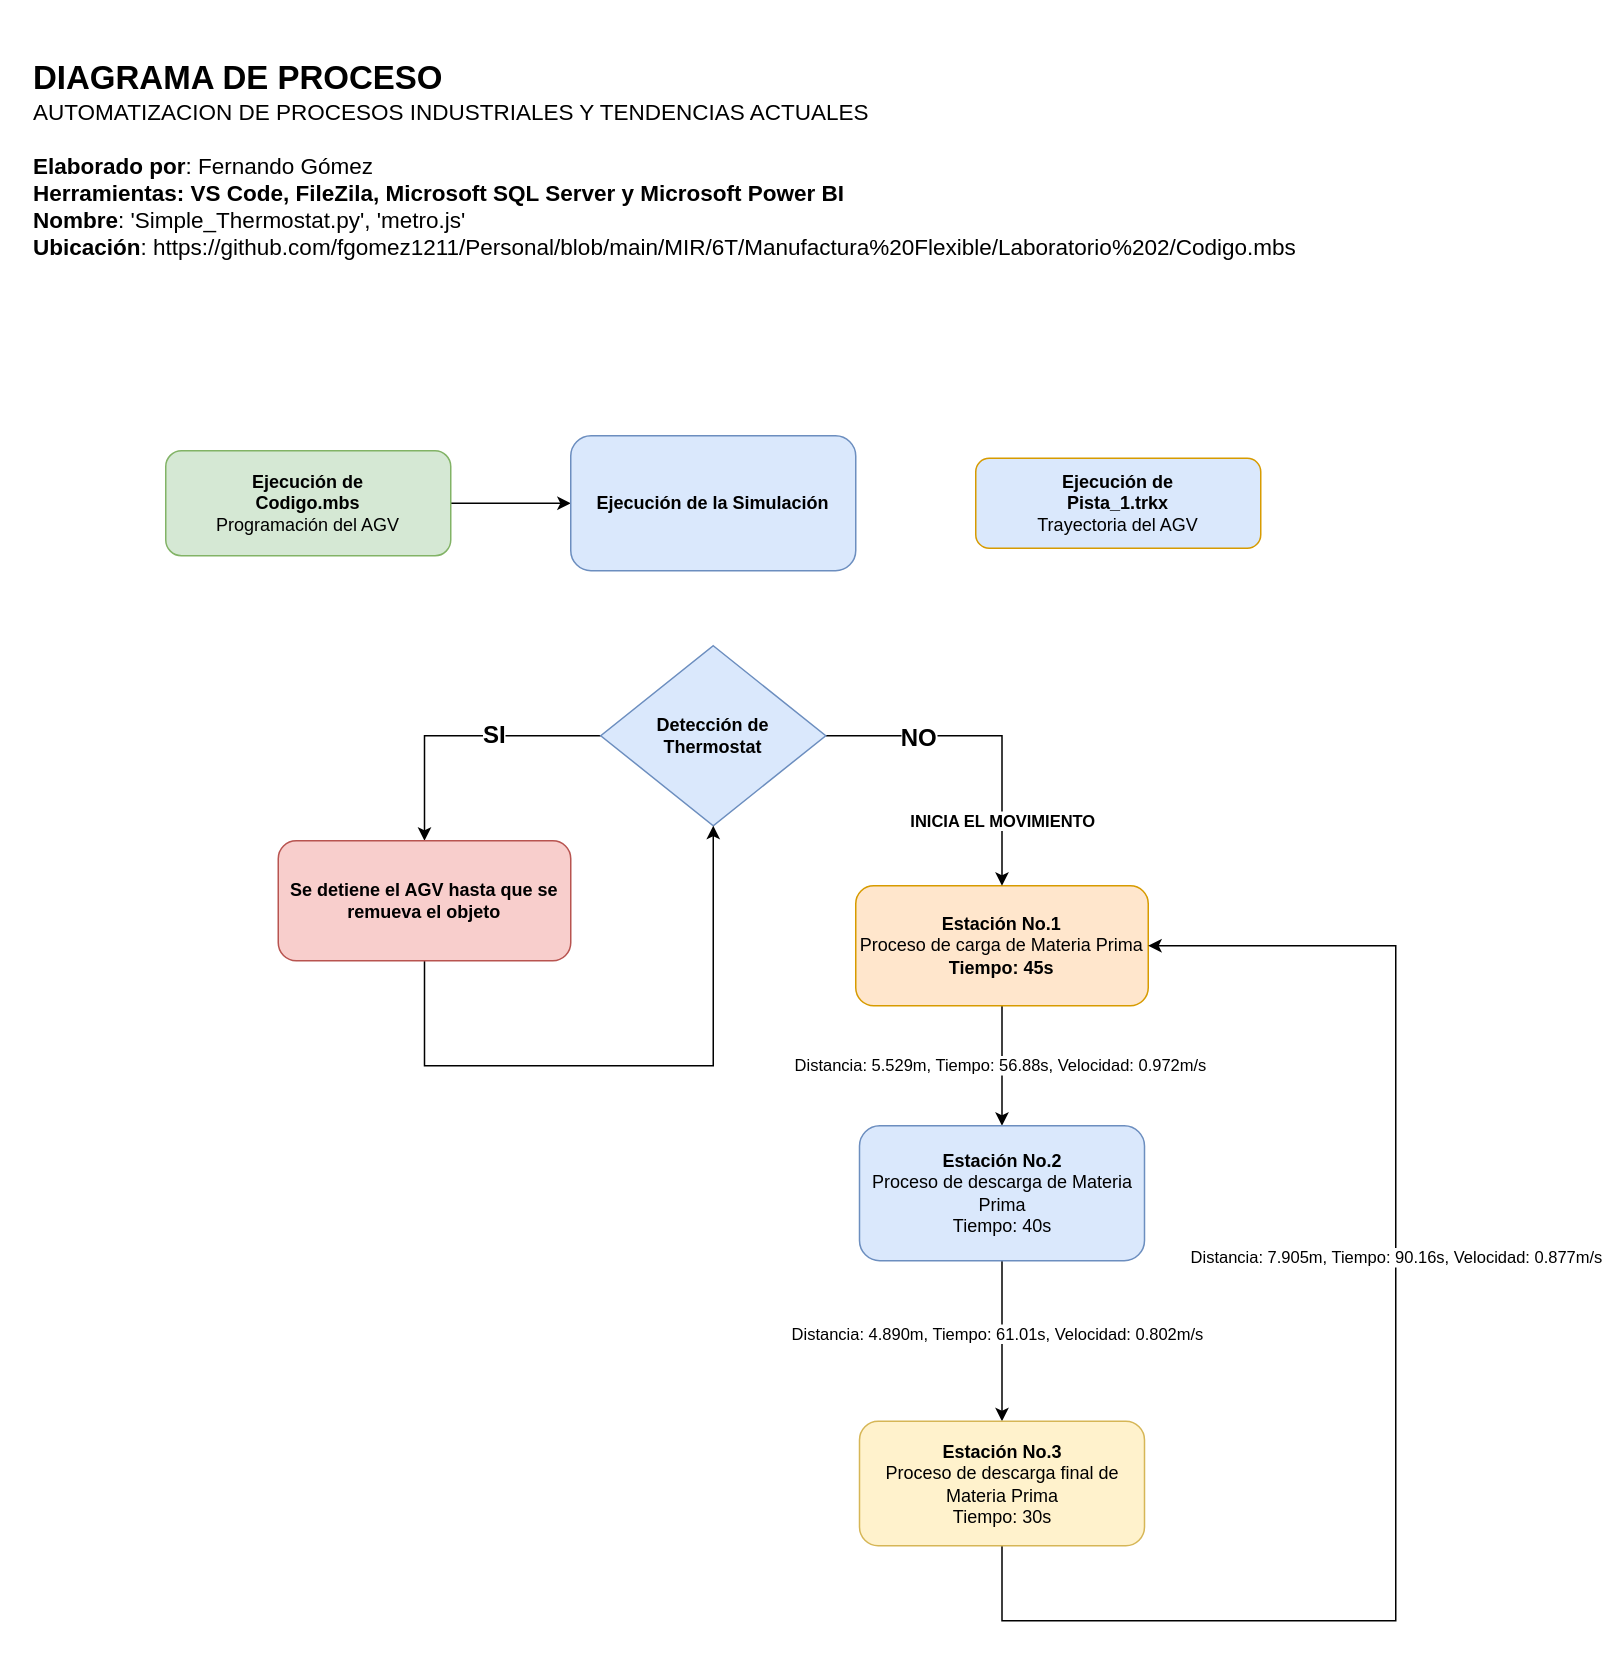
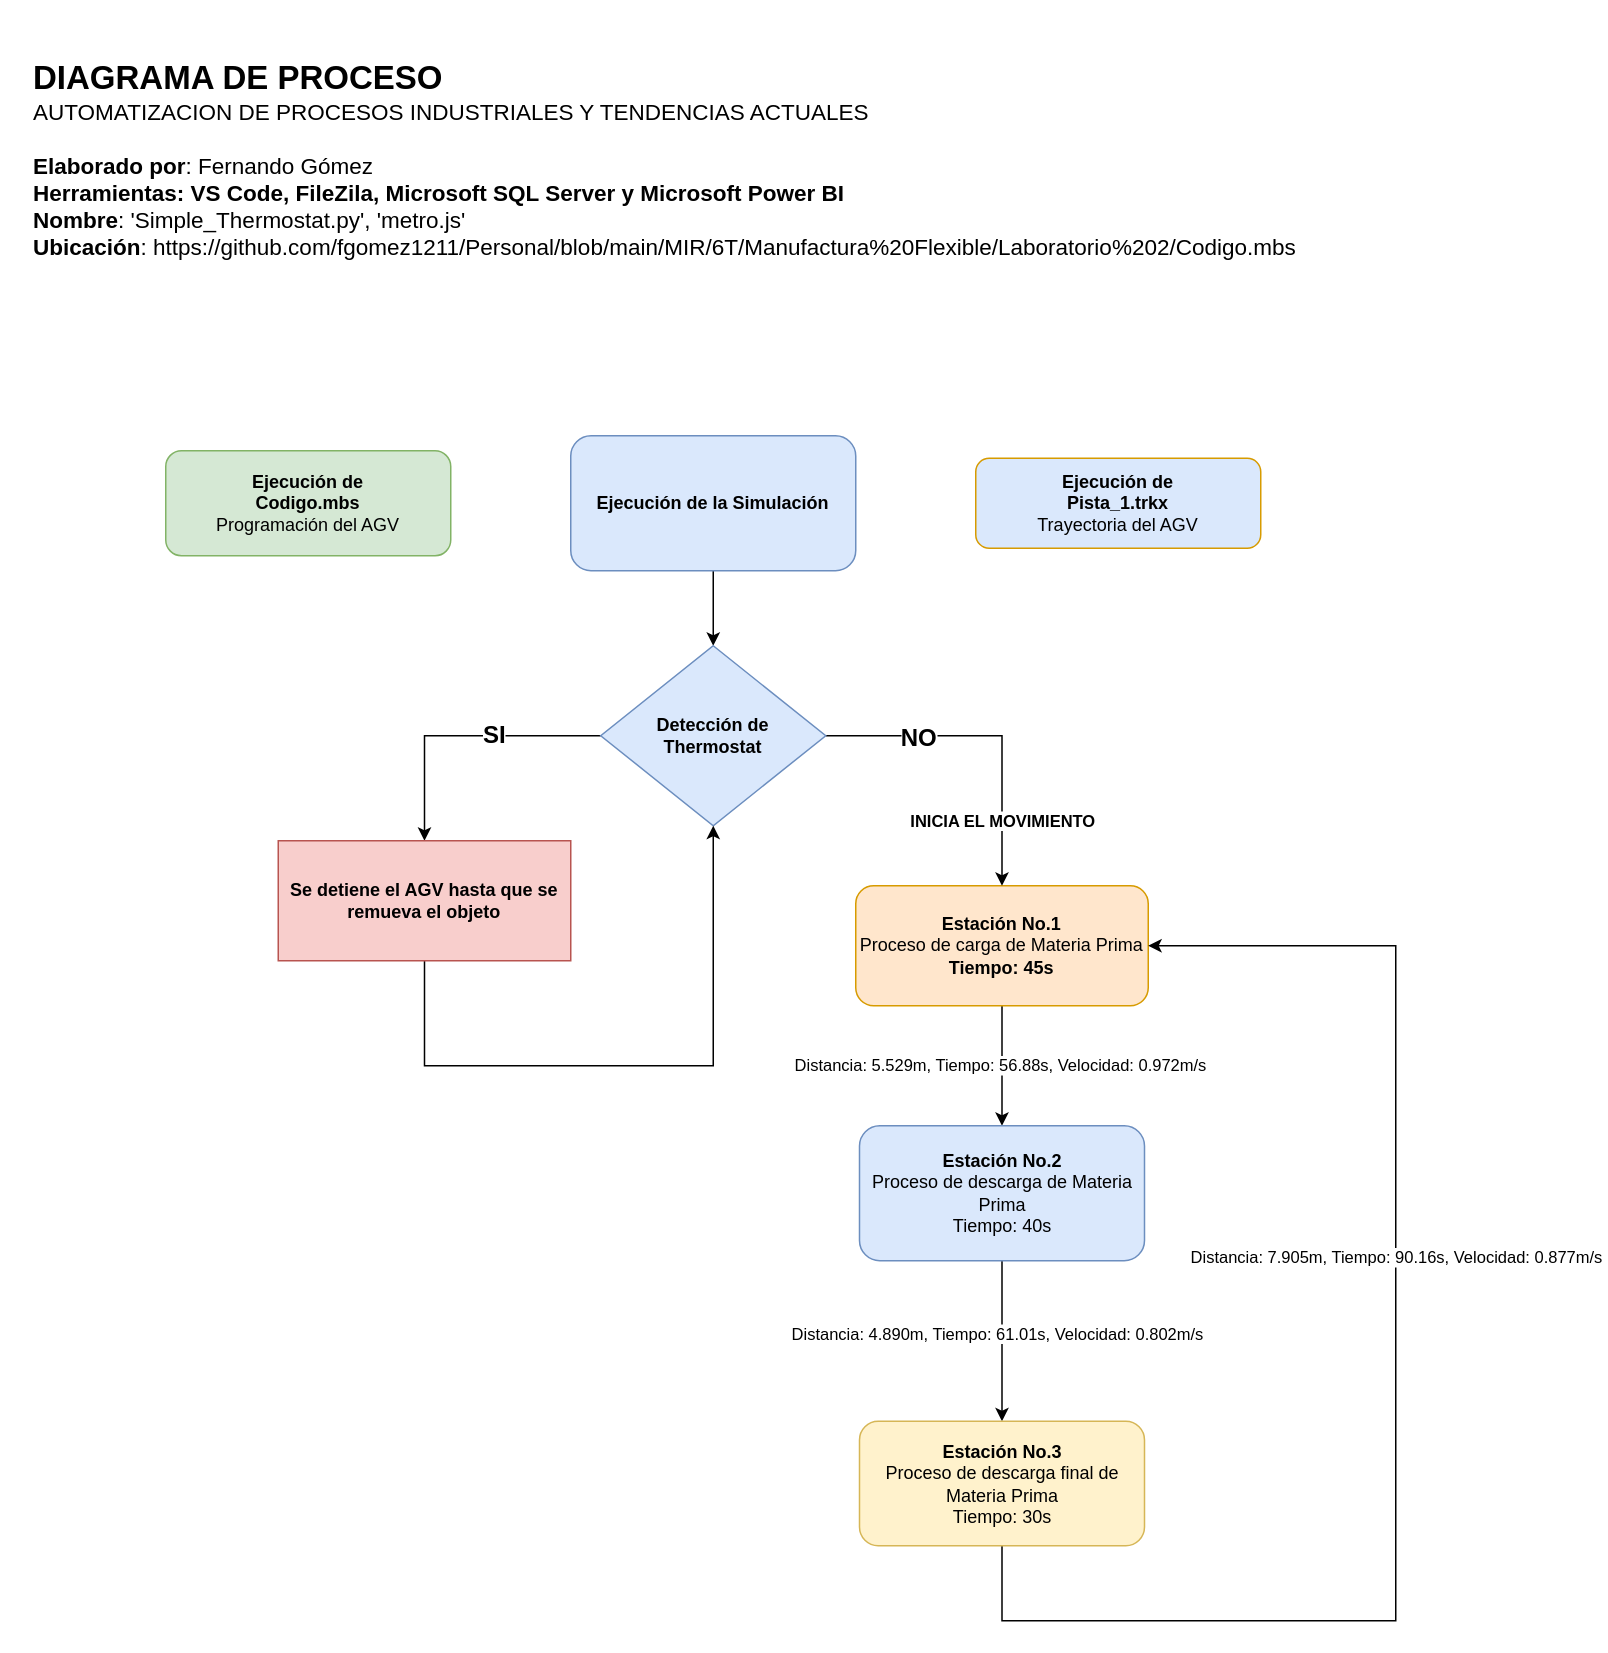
(506, 503) -> none
none -> (713, 603)
(425, 901) -> (425, 901)
